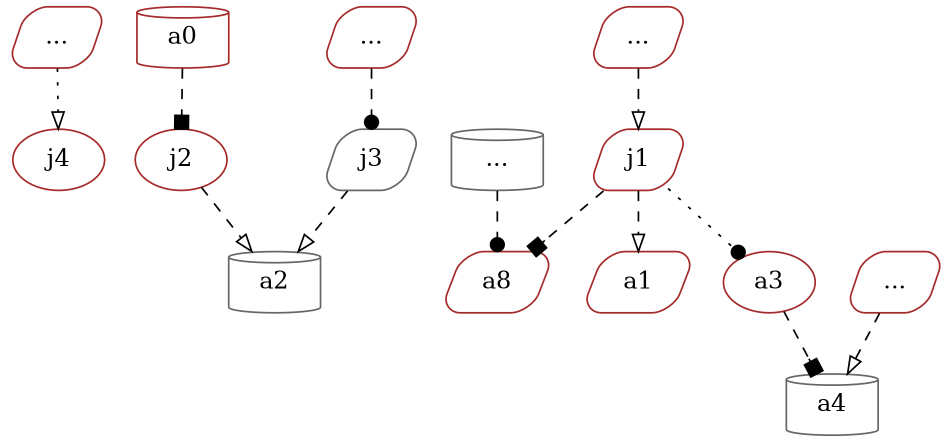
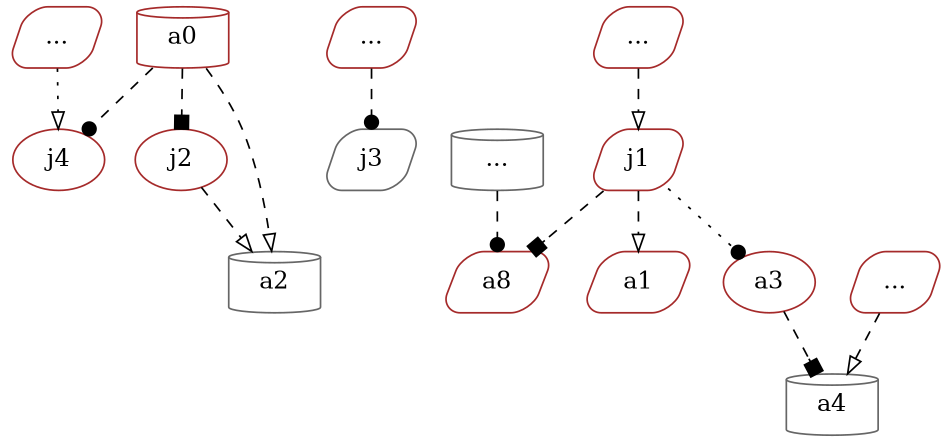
none -> (123, 96)
(328, 215) -> (249, 147)
